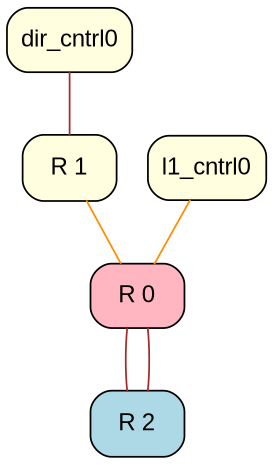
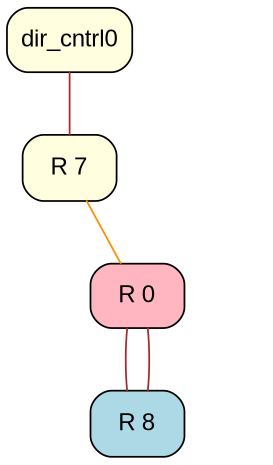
(70, 168) -> (70, 168)
(207, 168) -> none
(137, 424) -> (137, 424)
